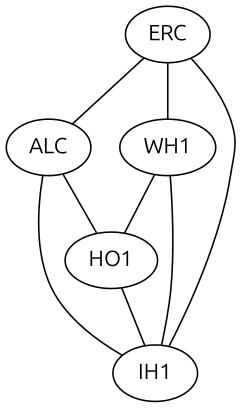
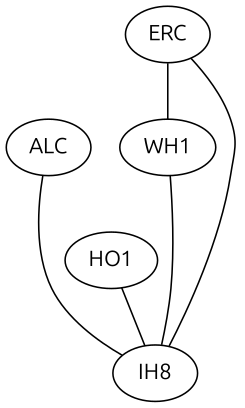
(108, 91) -> none
(80, 204) -> none
(140, 204) -> none
(155, 373) -> (155, 373)
